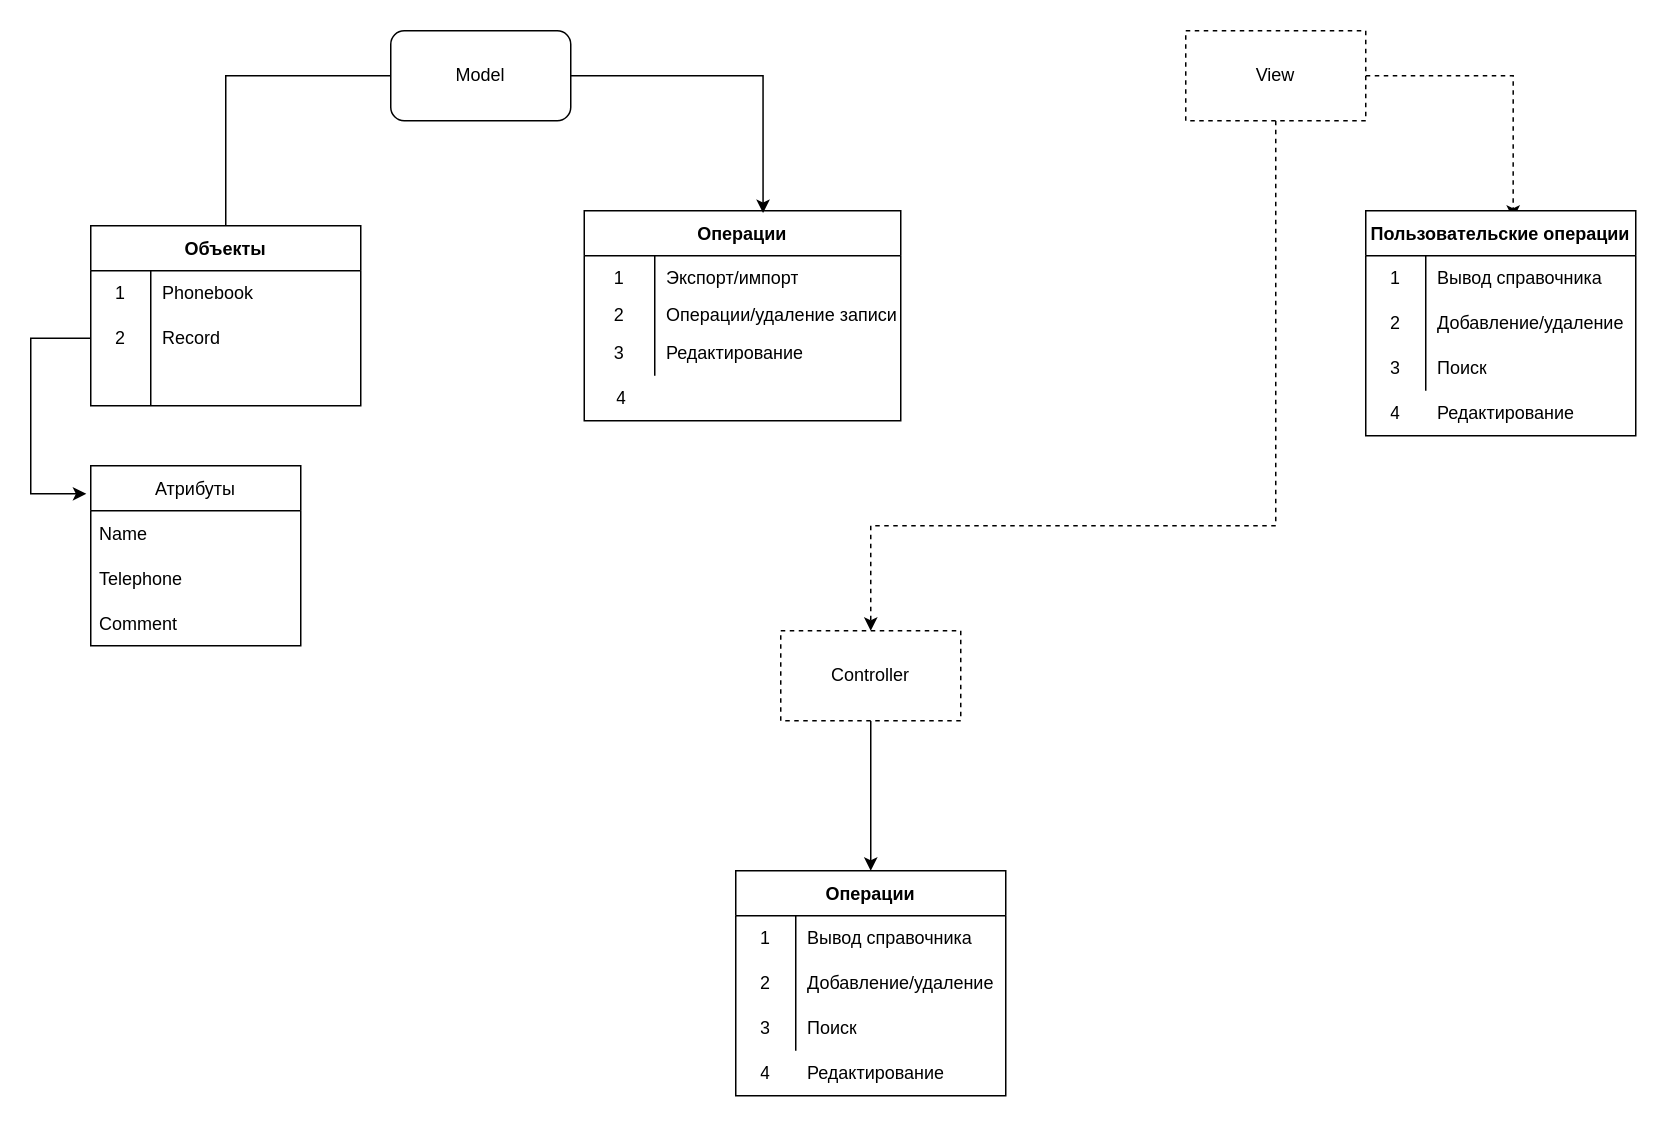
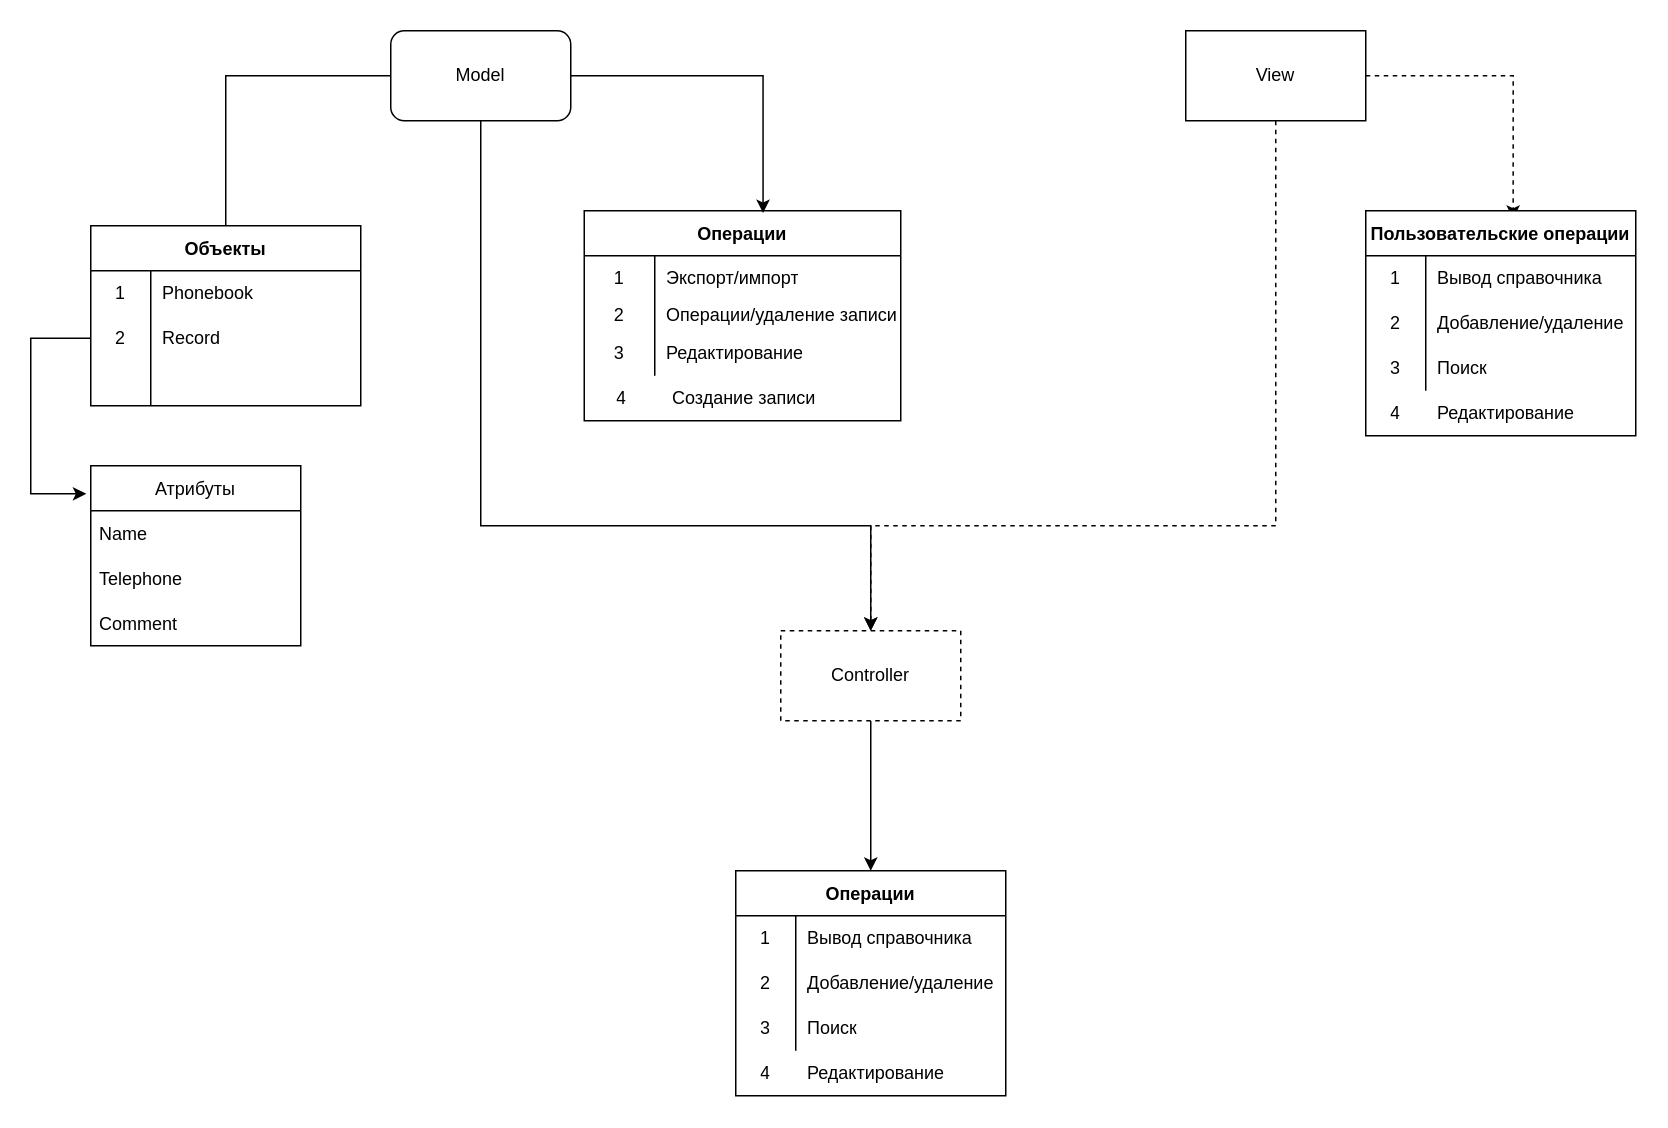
(1276, 76) -> (1276, 76)
none -> (766, 398)
none -> (481, 517)
